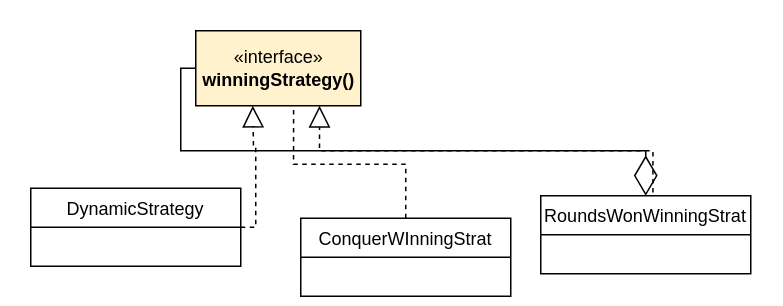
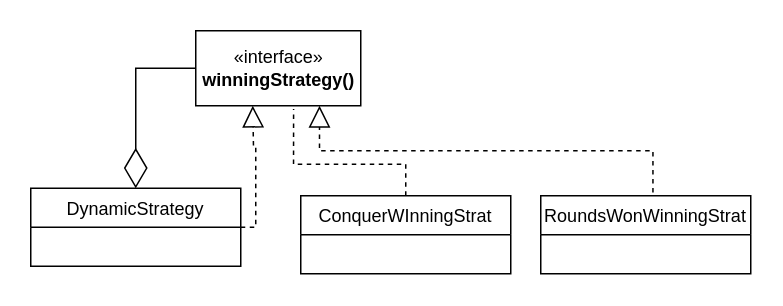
(278, 68) -> (278, 68)
(207, 151) -> (136, 85)
(406, 257) -> (406, 235)
